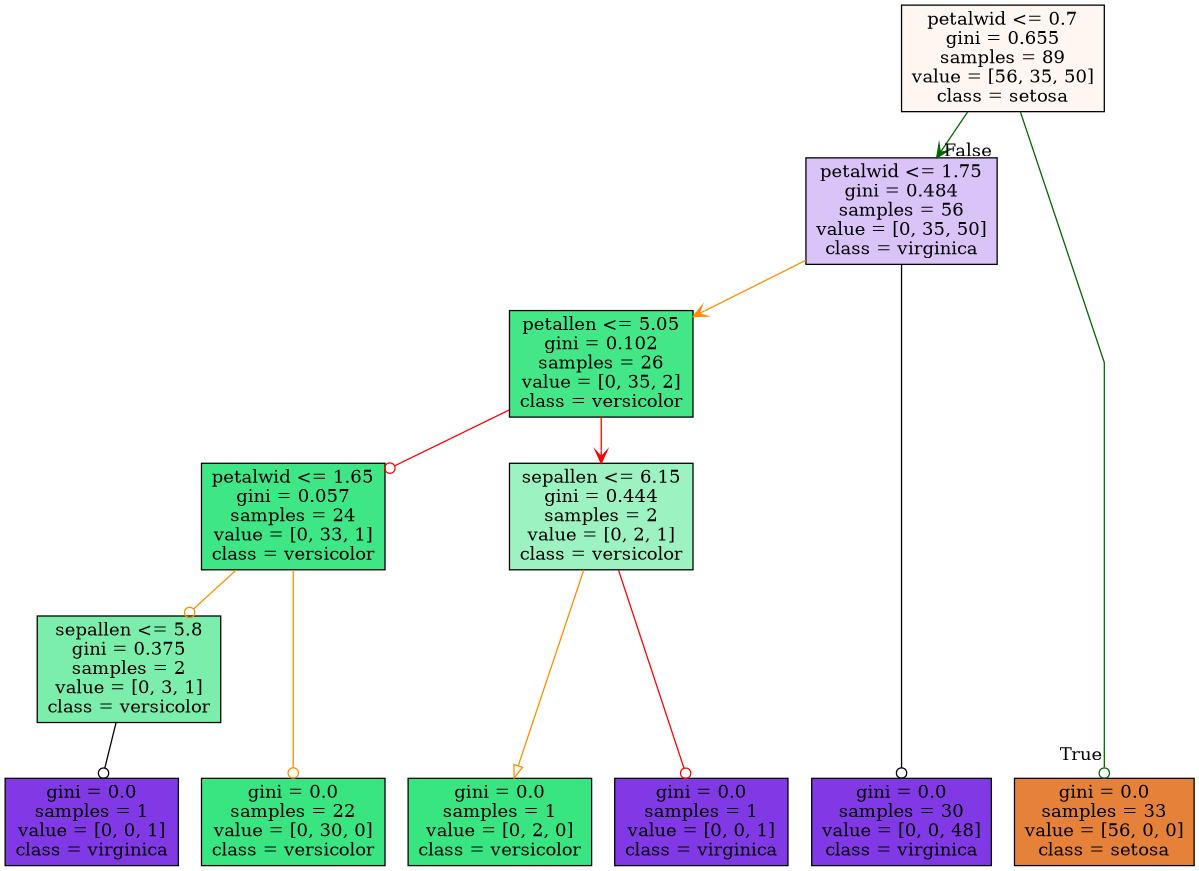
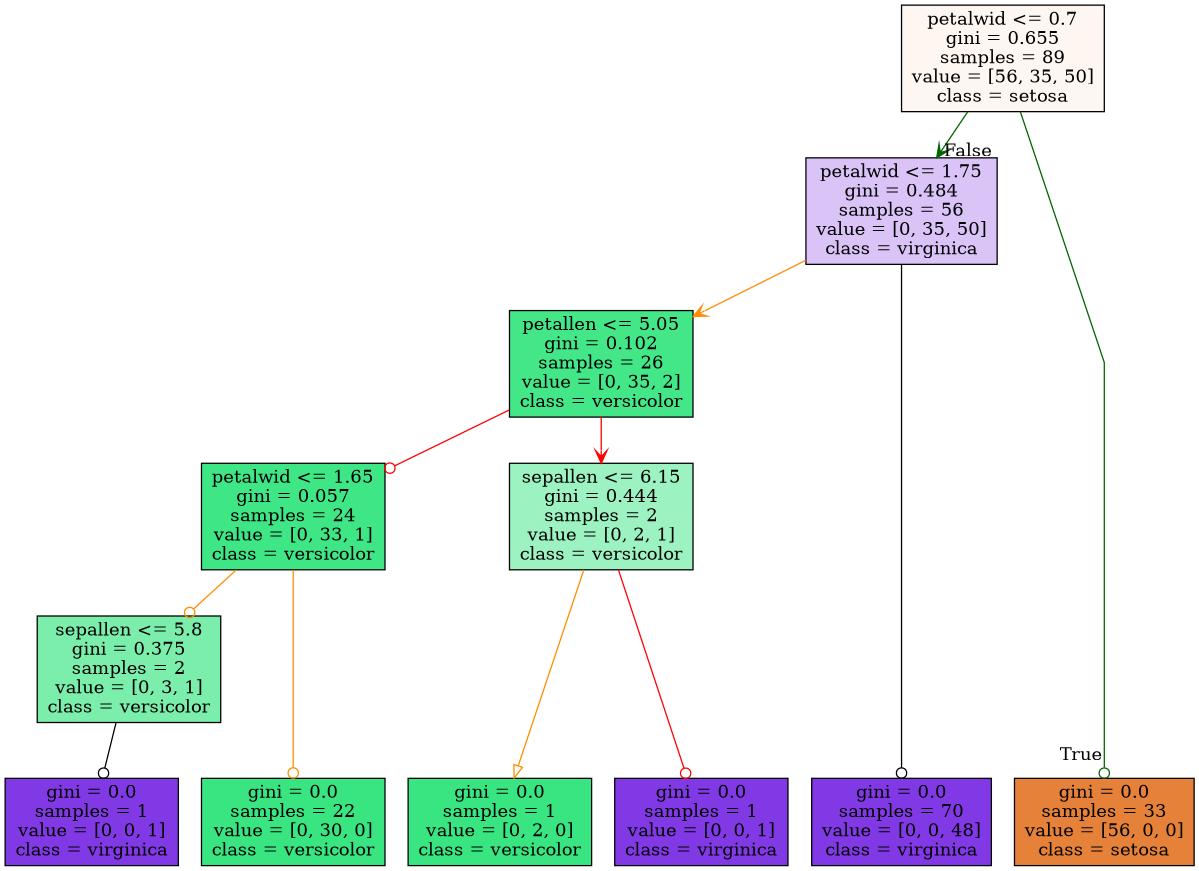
(902, 822) -> (902, 822)
